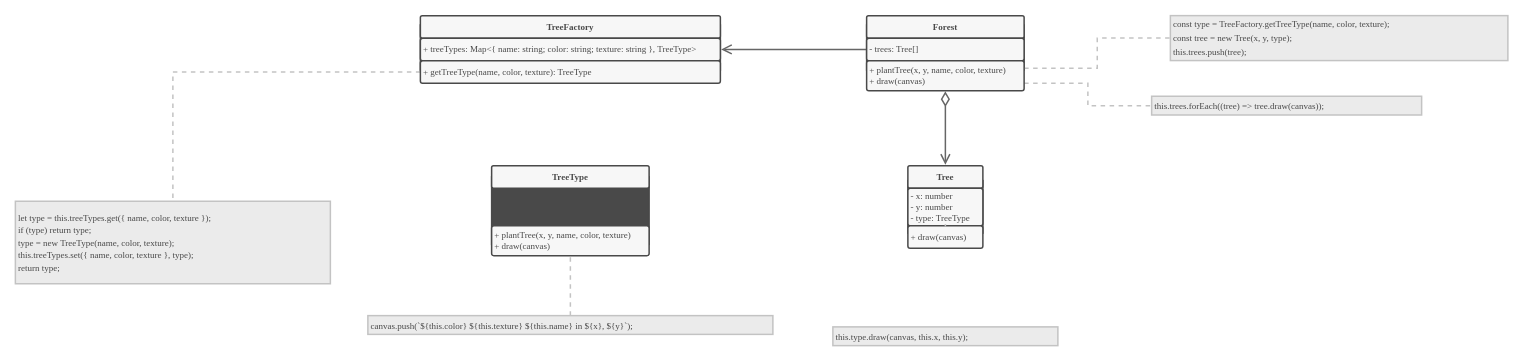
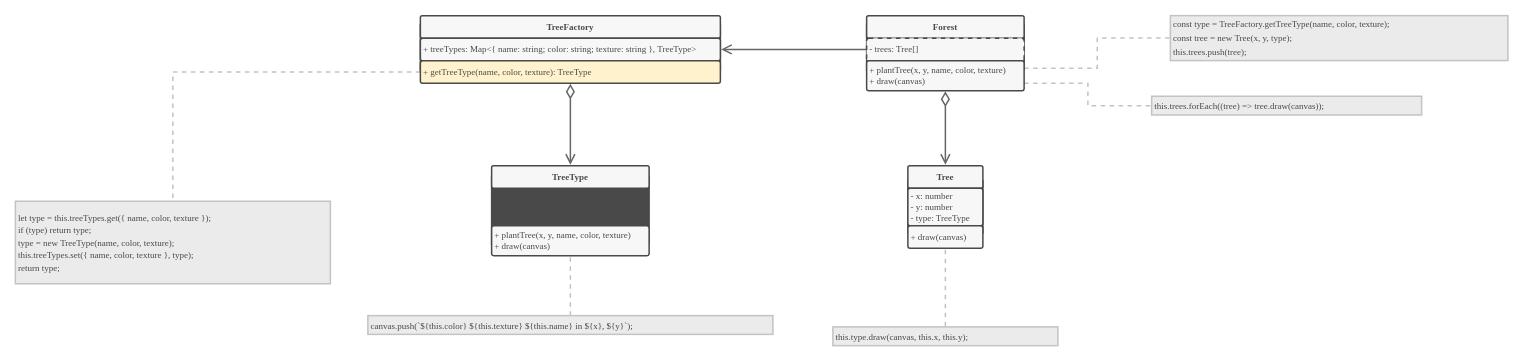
(945, 49) -> (945, 49)
(570, 72) -> (570, 72)
none -> (570, 129)
(945, 225) -> (945, 287)
